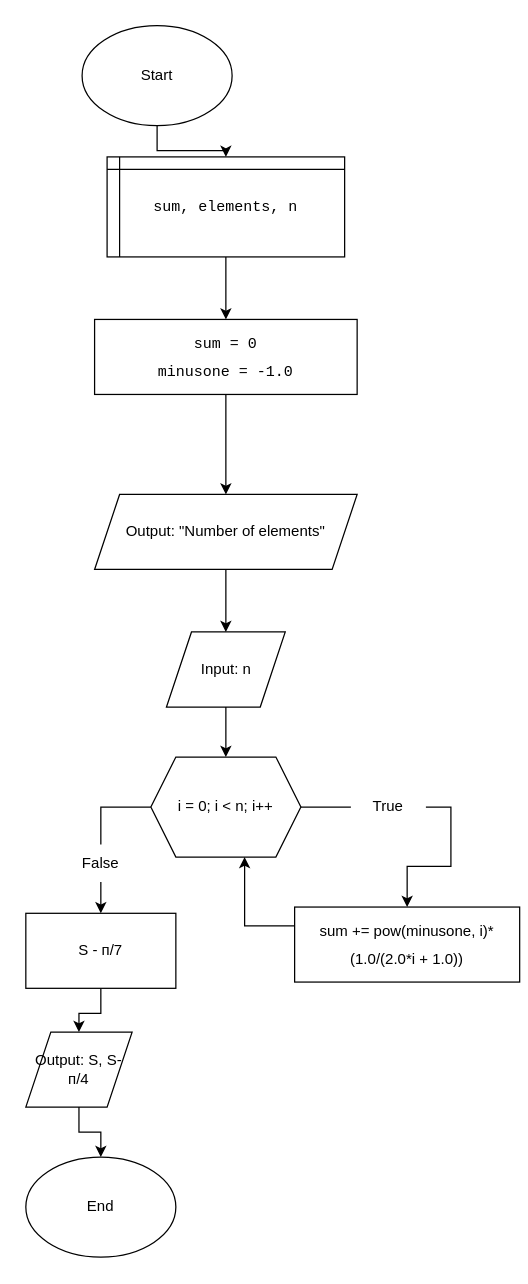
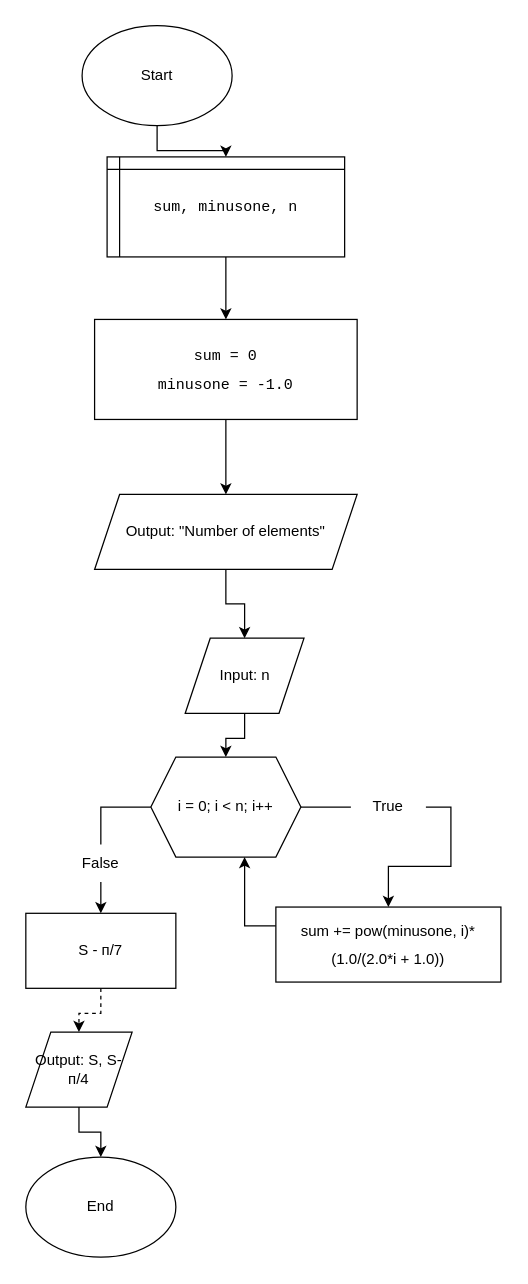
(226, 207) -> (226, 207)
(226, 357) -> (226, 369)
(226, 669) -> (244, 676)
(407, 944) -> (388, 944)
(99, 1013) -> (99, 1013)
